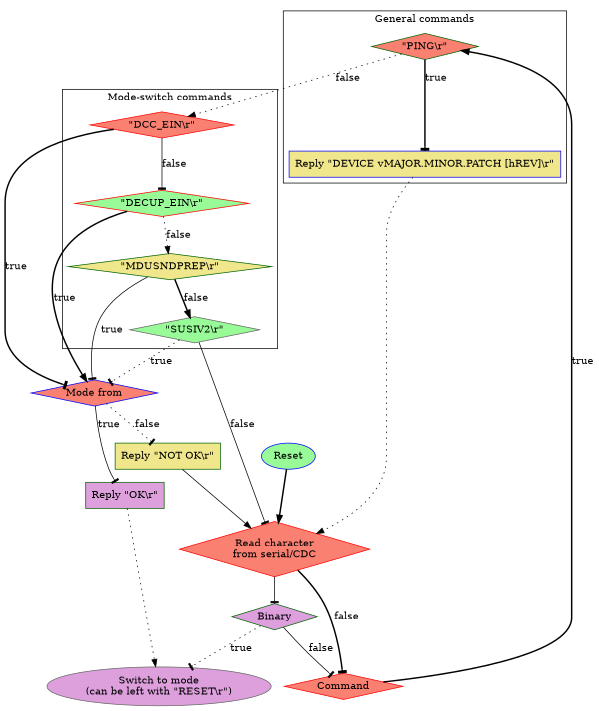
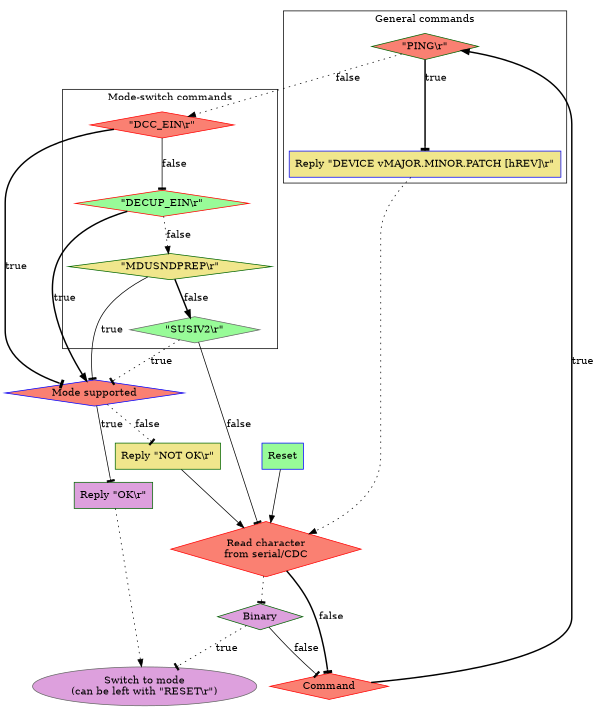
(94, 393) -> (95, 393)
(288, 456) -> (283, 456)
(283, 492) -> (276, 492)
(275, 588) -> (263, 588)
